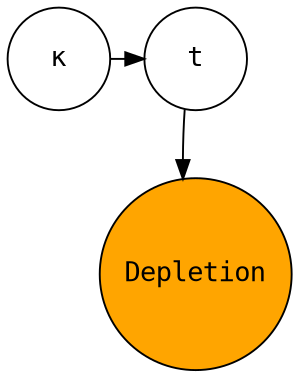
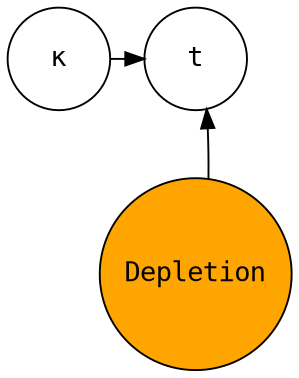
(183, 135) -> (208, 154)
